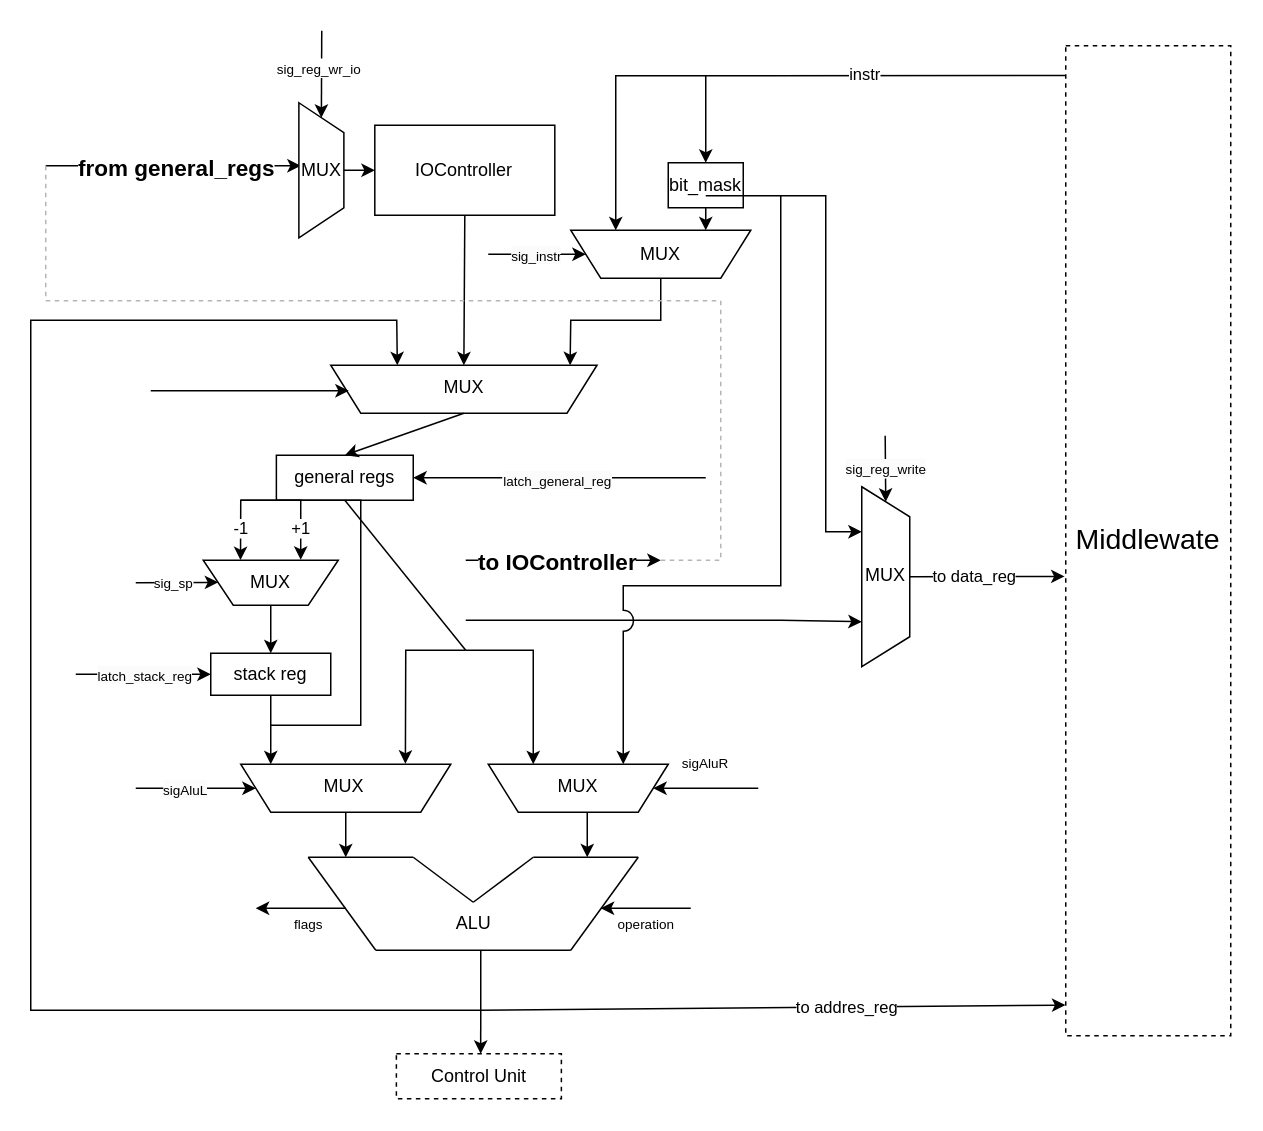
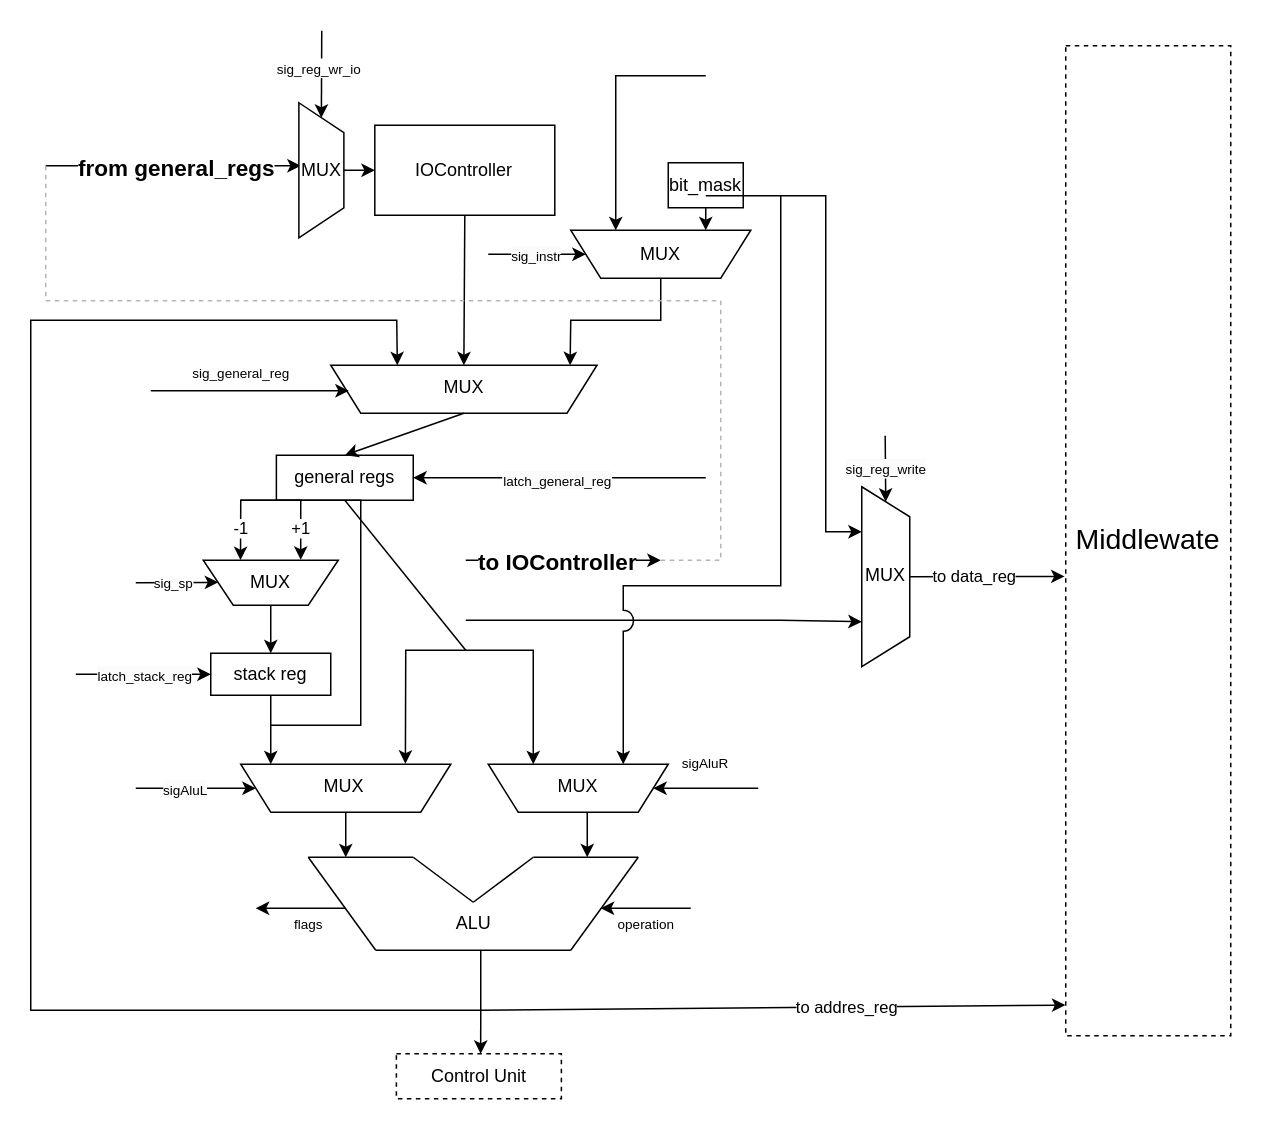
(847, 76) -> none
none -> (241, 373)
